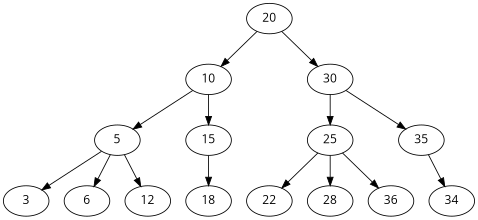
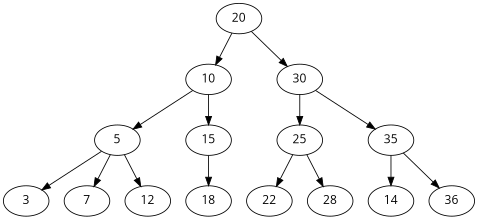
(357, 168) -> (418, 168)
(87, 201) -> (87, 201)
(452, 201) -> (391, 201)
